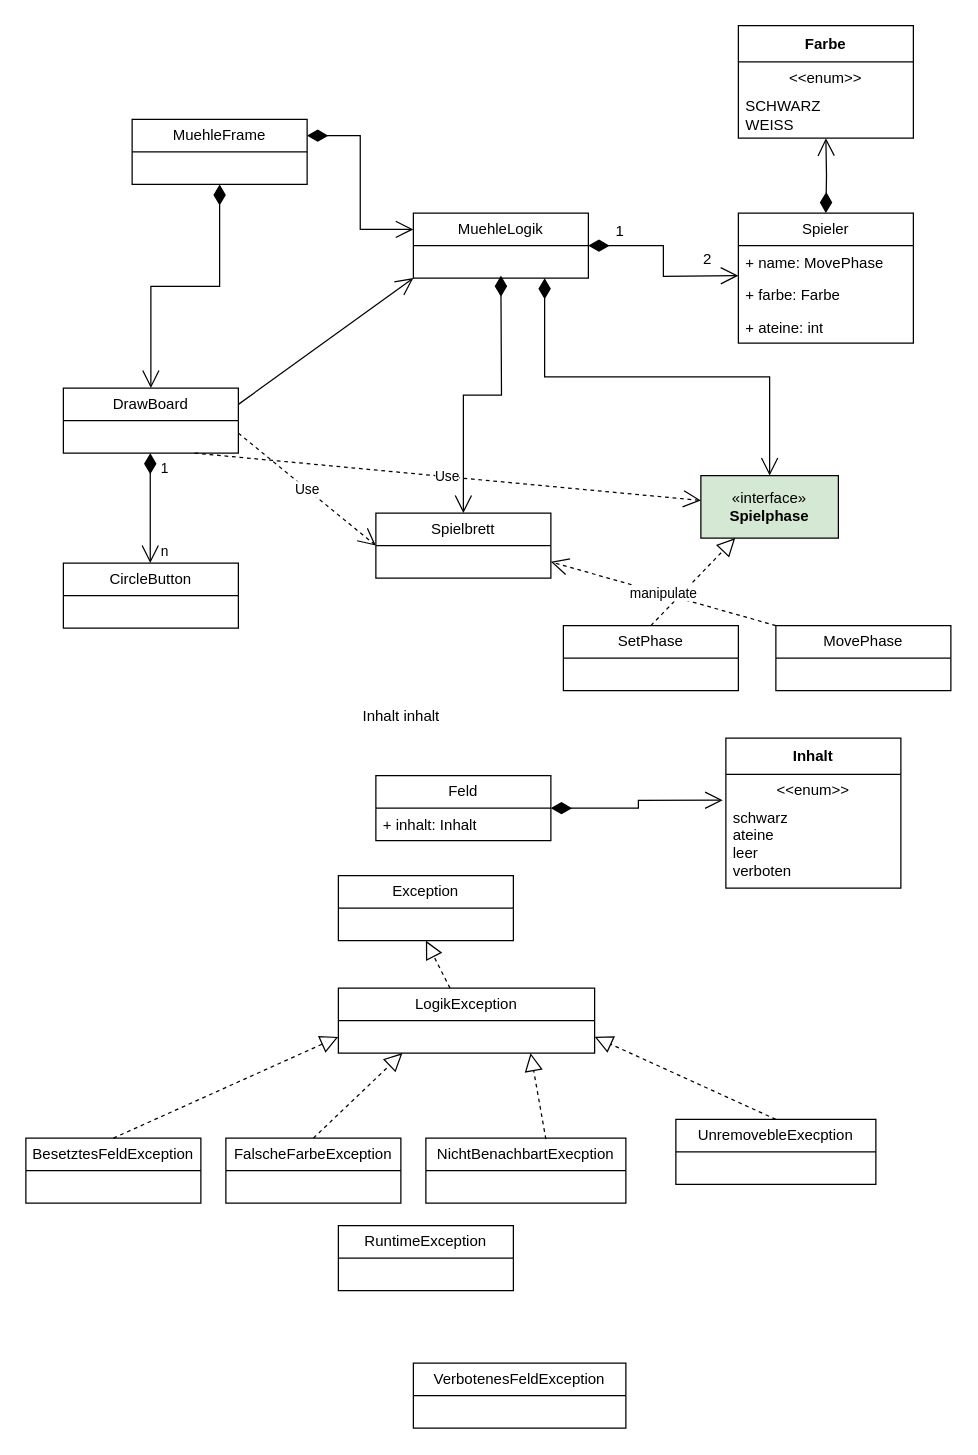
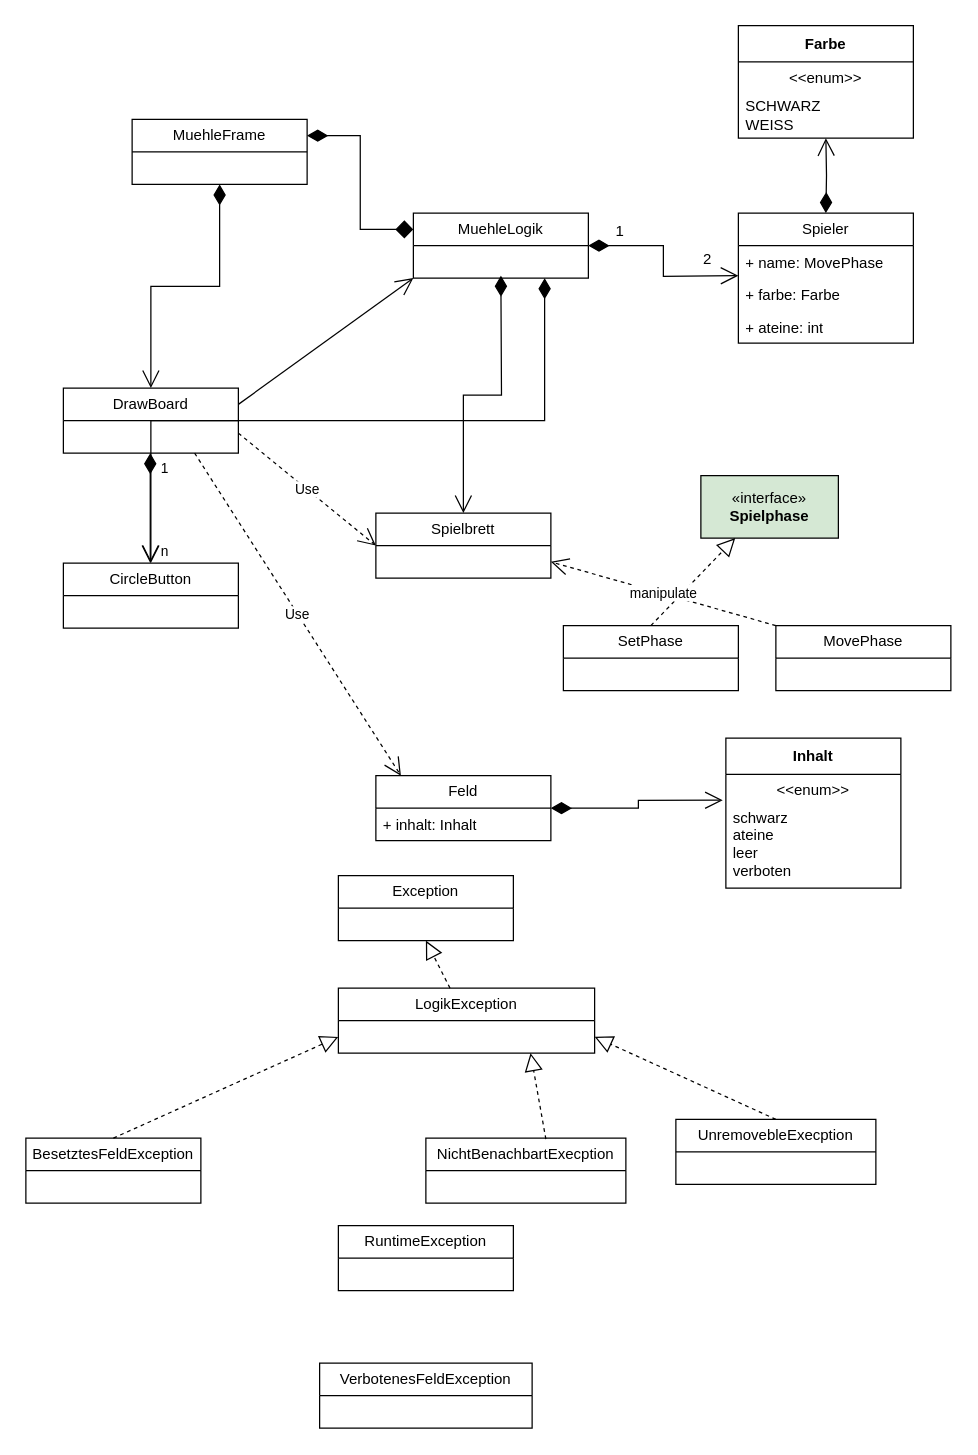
(402, 229) -> (395, 229)
(702, 377) -> (414, 421)
(486, 480) -> (297, 613)
(401, 717) -> none
(352, 1101) -> none
(313, 1171) -> none
(519, 1396) -> (426, 1396)
